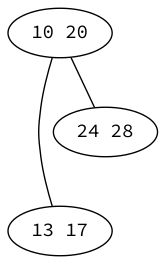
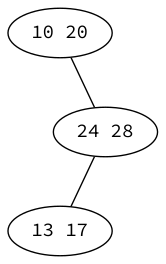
(39, 132) -> (83, 182)
